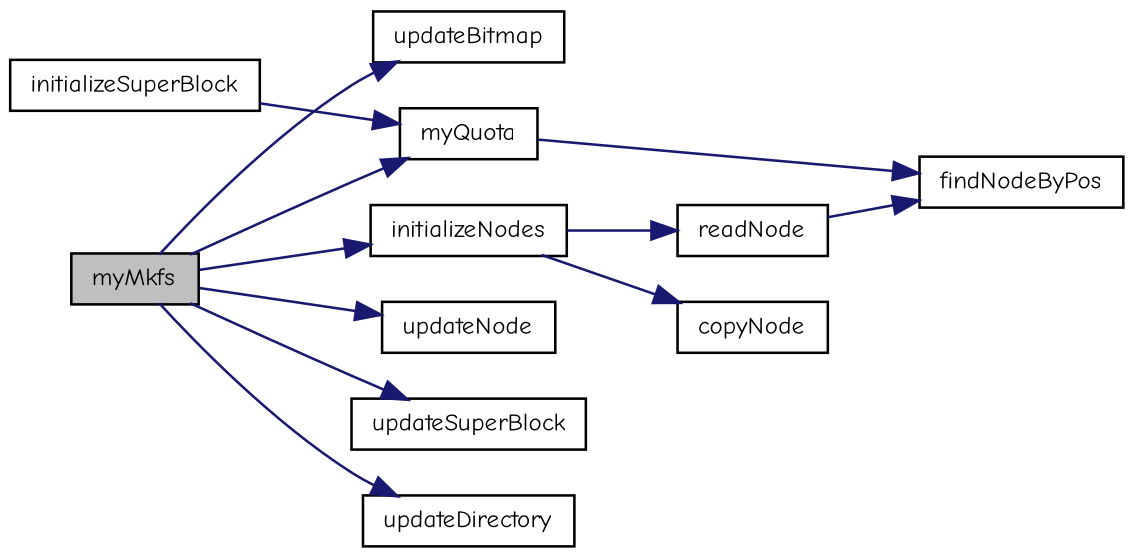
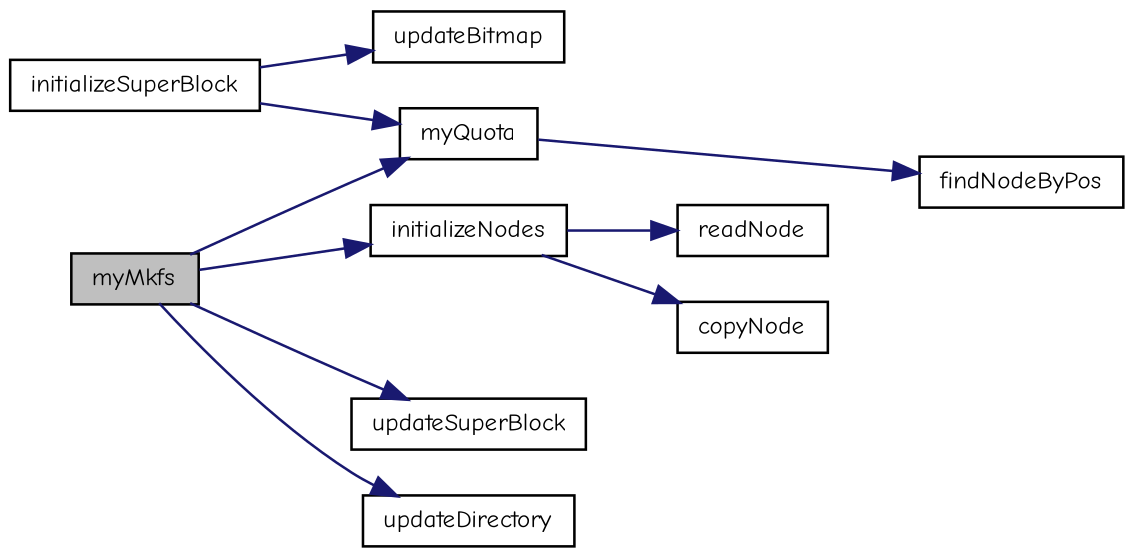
(260, 156) -> (303, 61)
(861, 211) -> none
(469, 327) -> none
